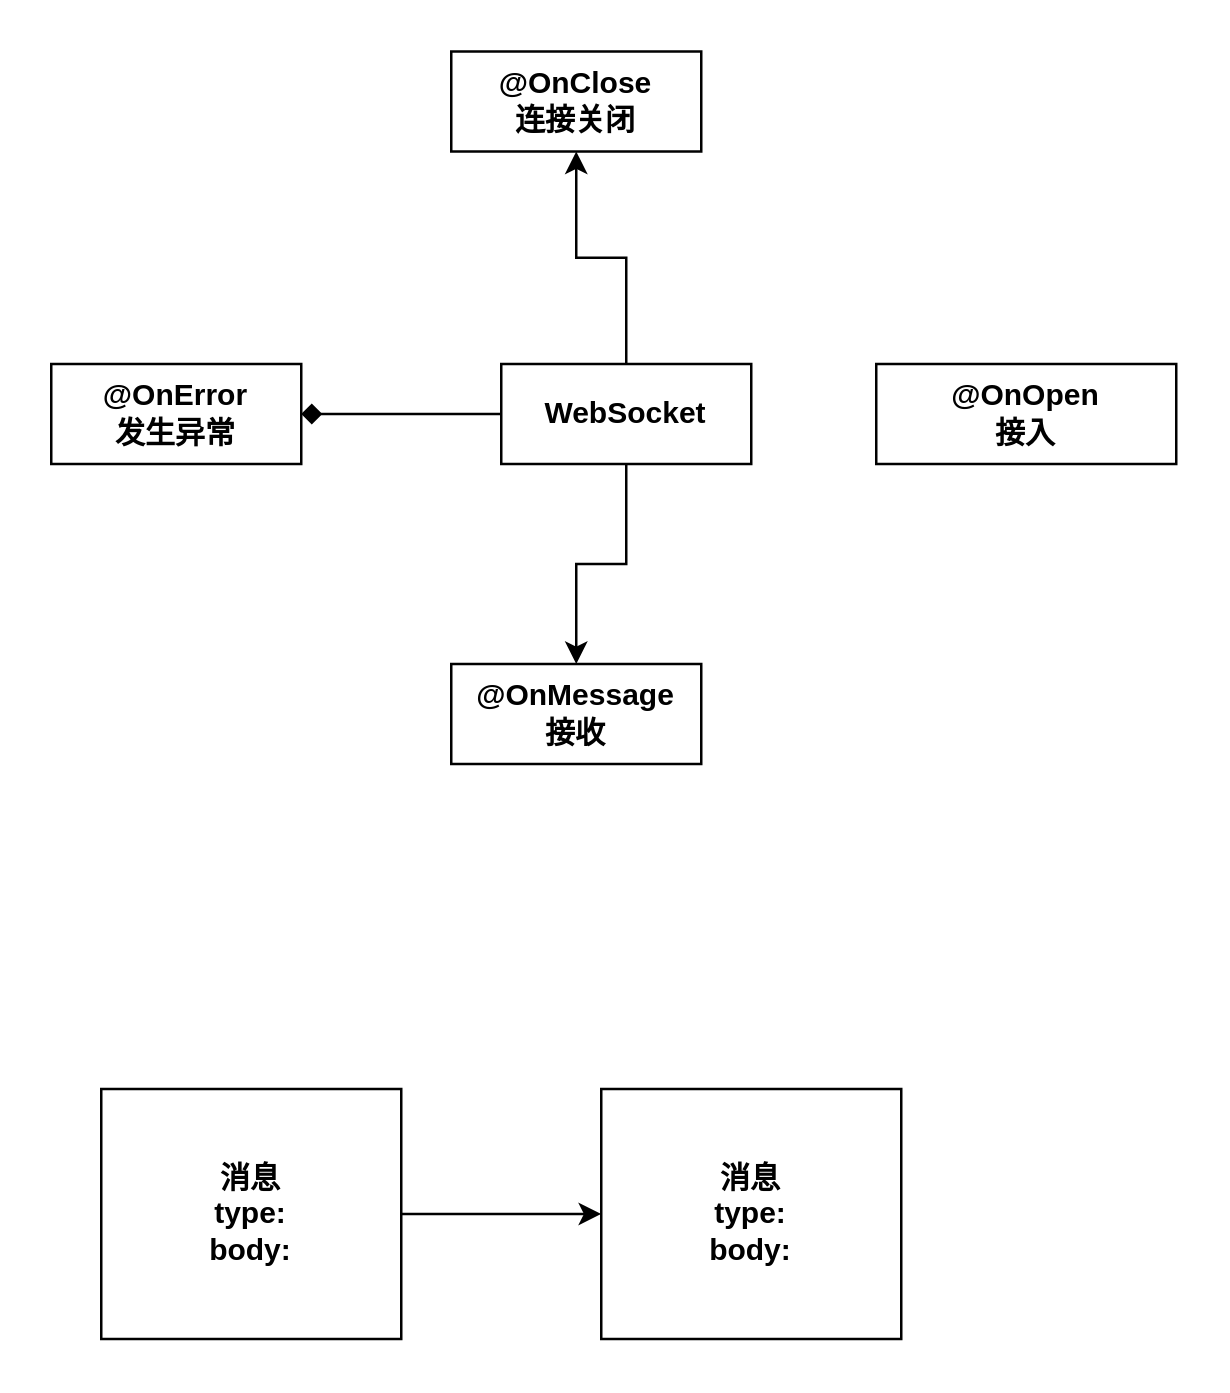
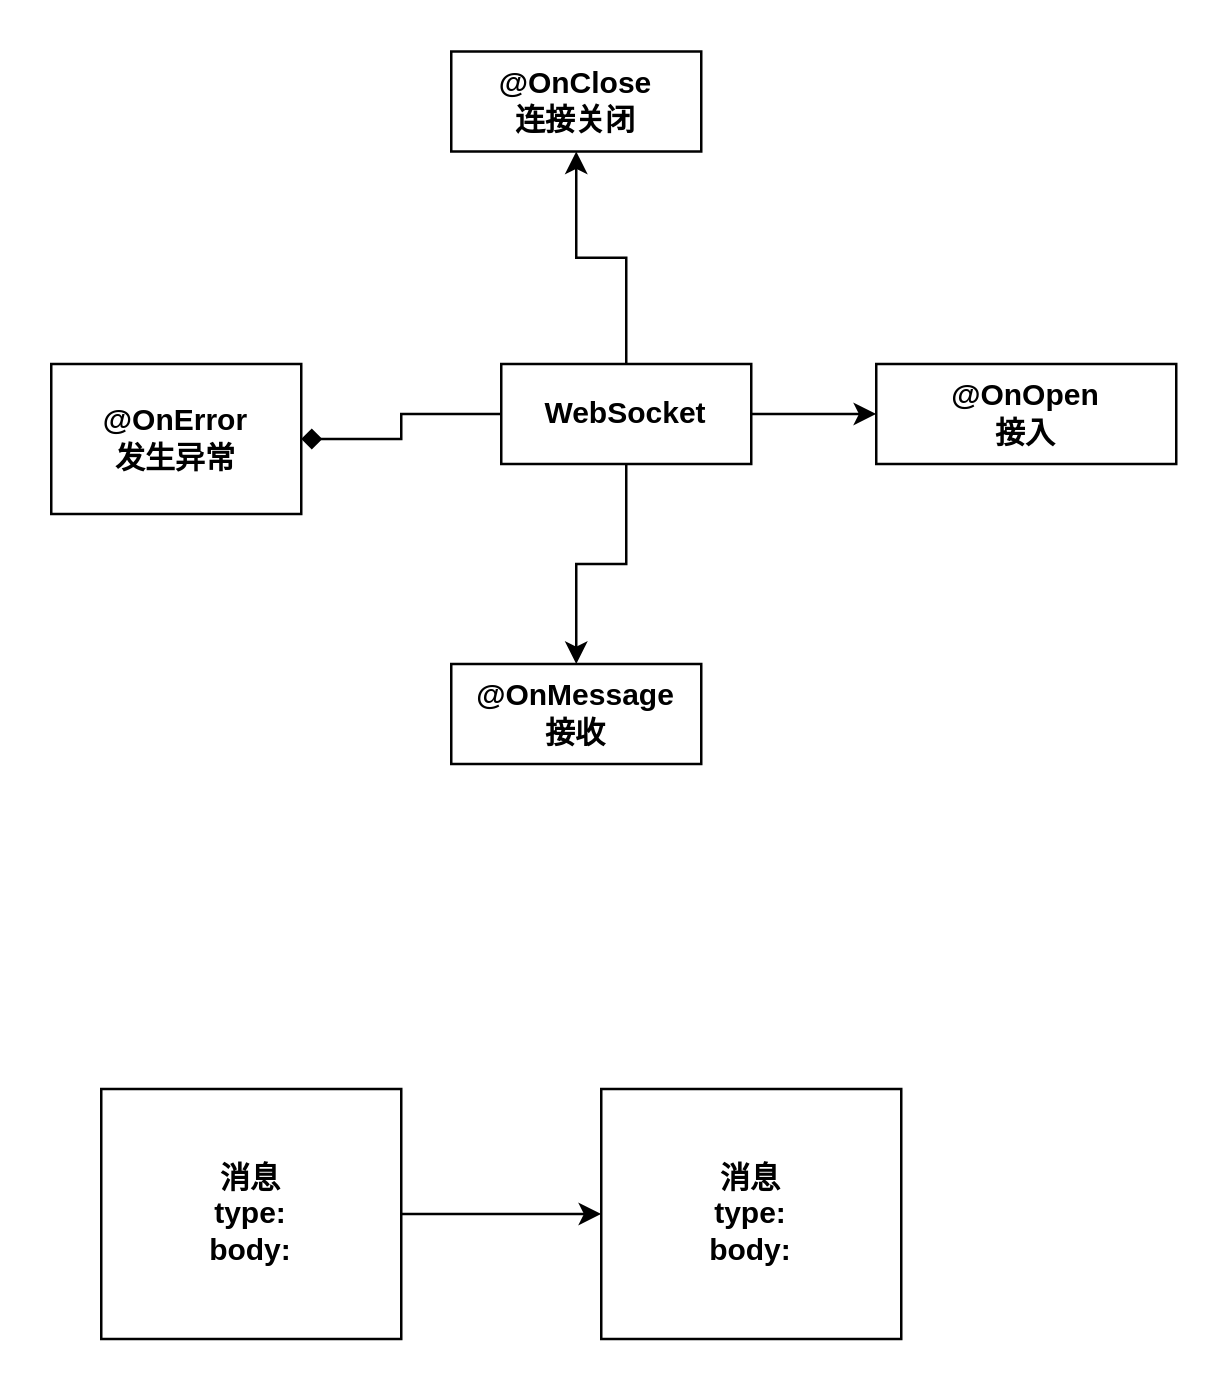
(176, 414) -> (176, 439)
none -> (805, 414)
